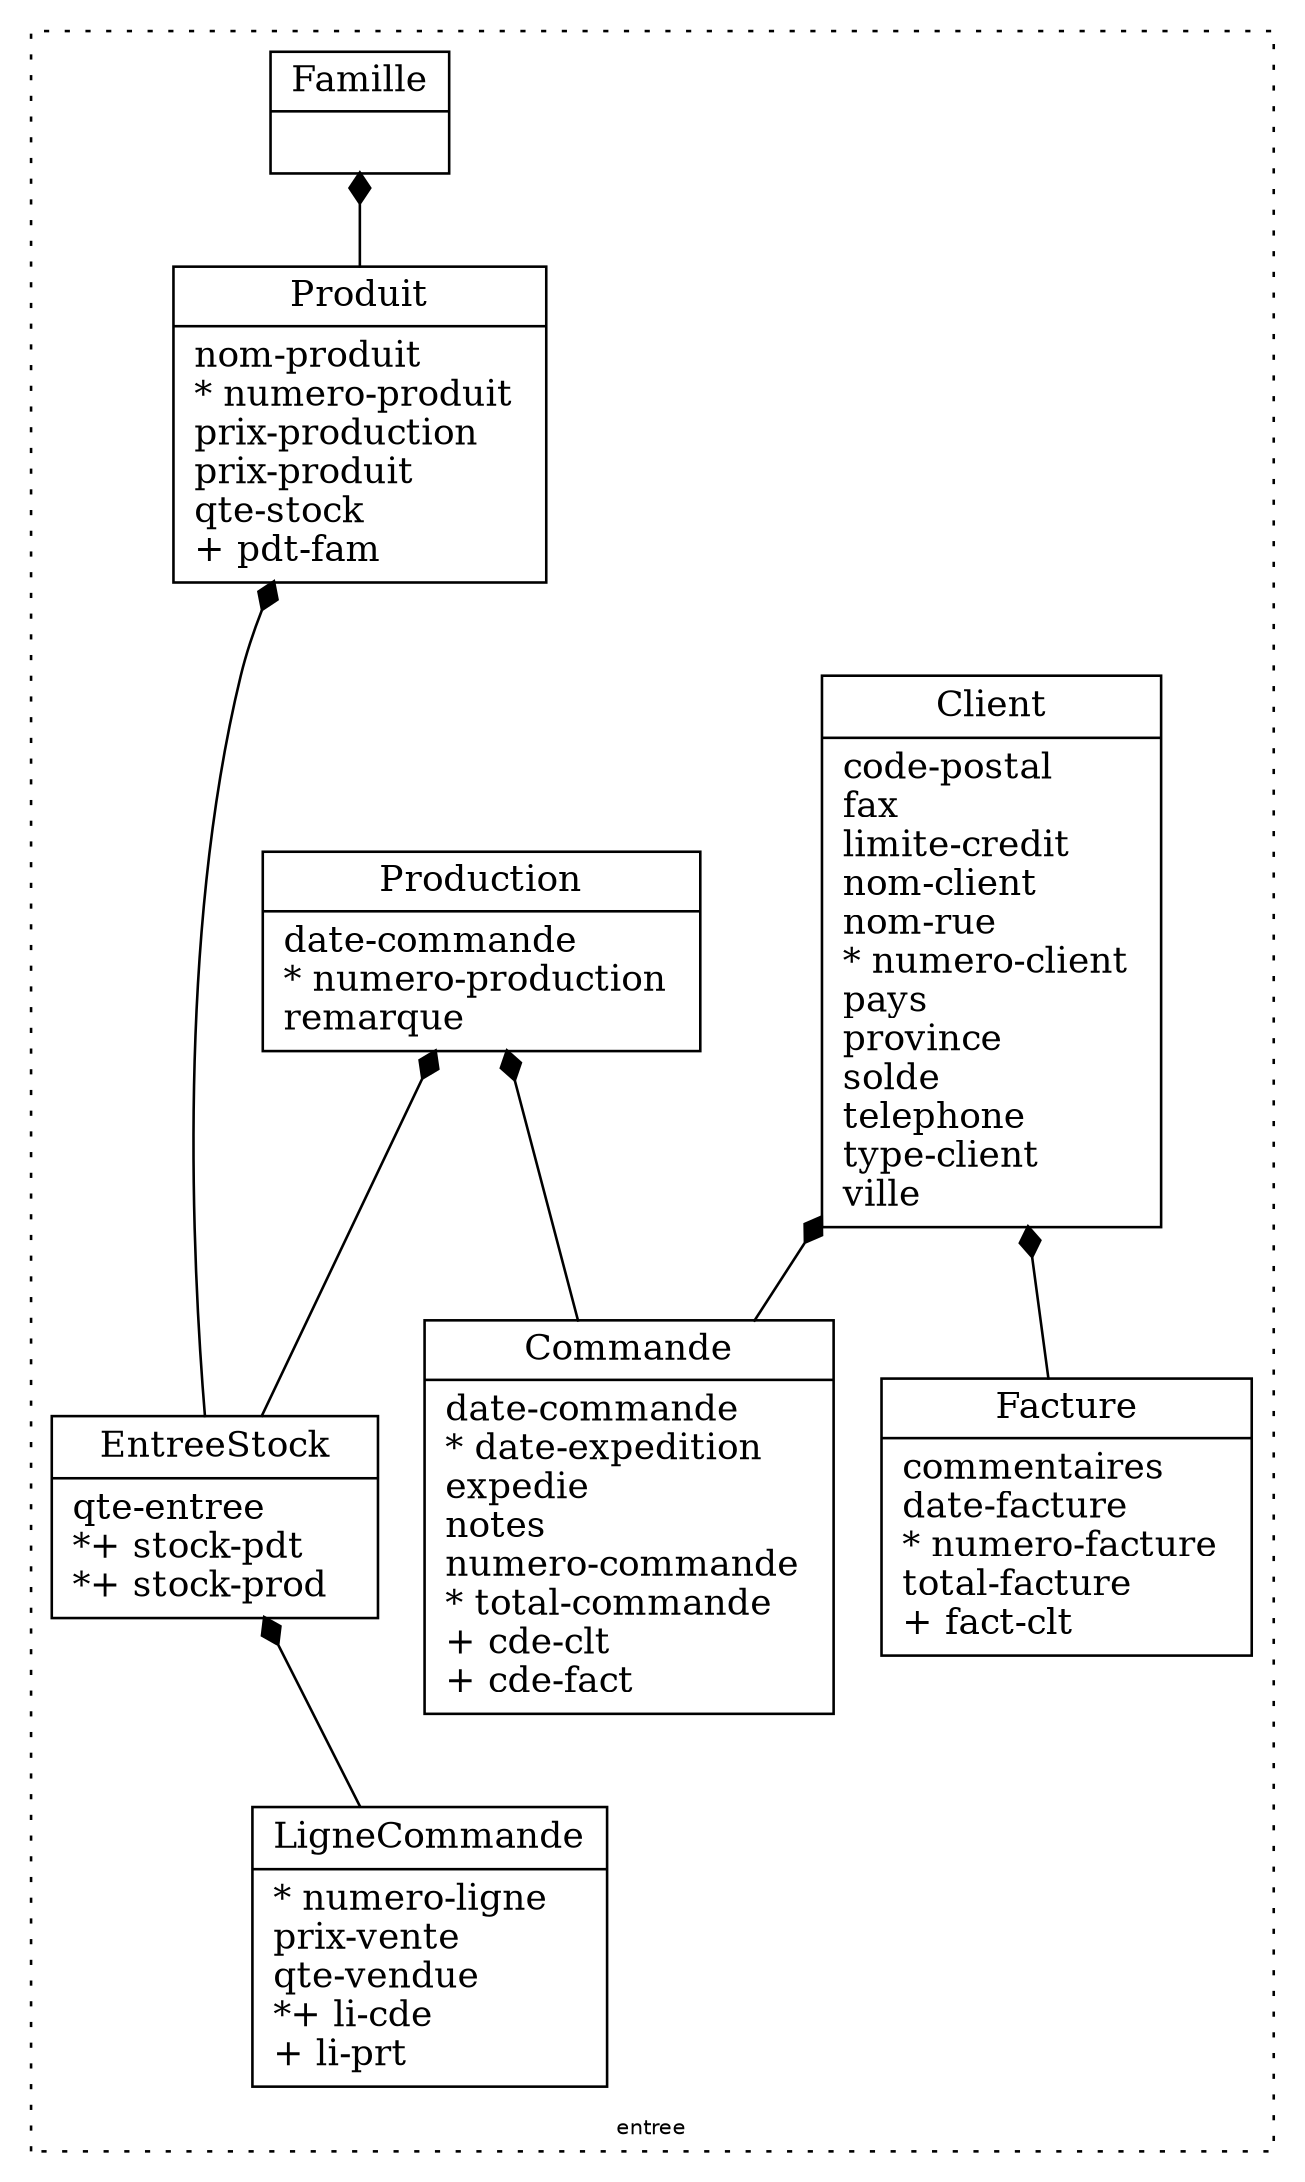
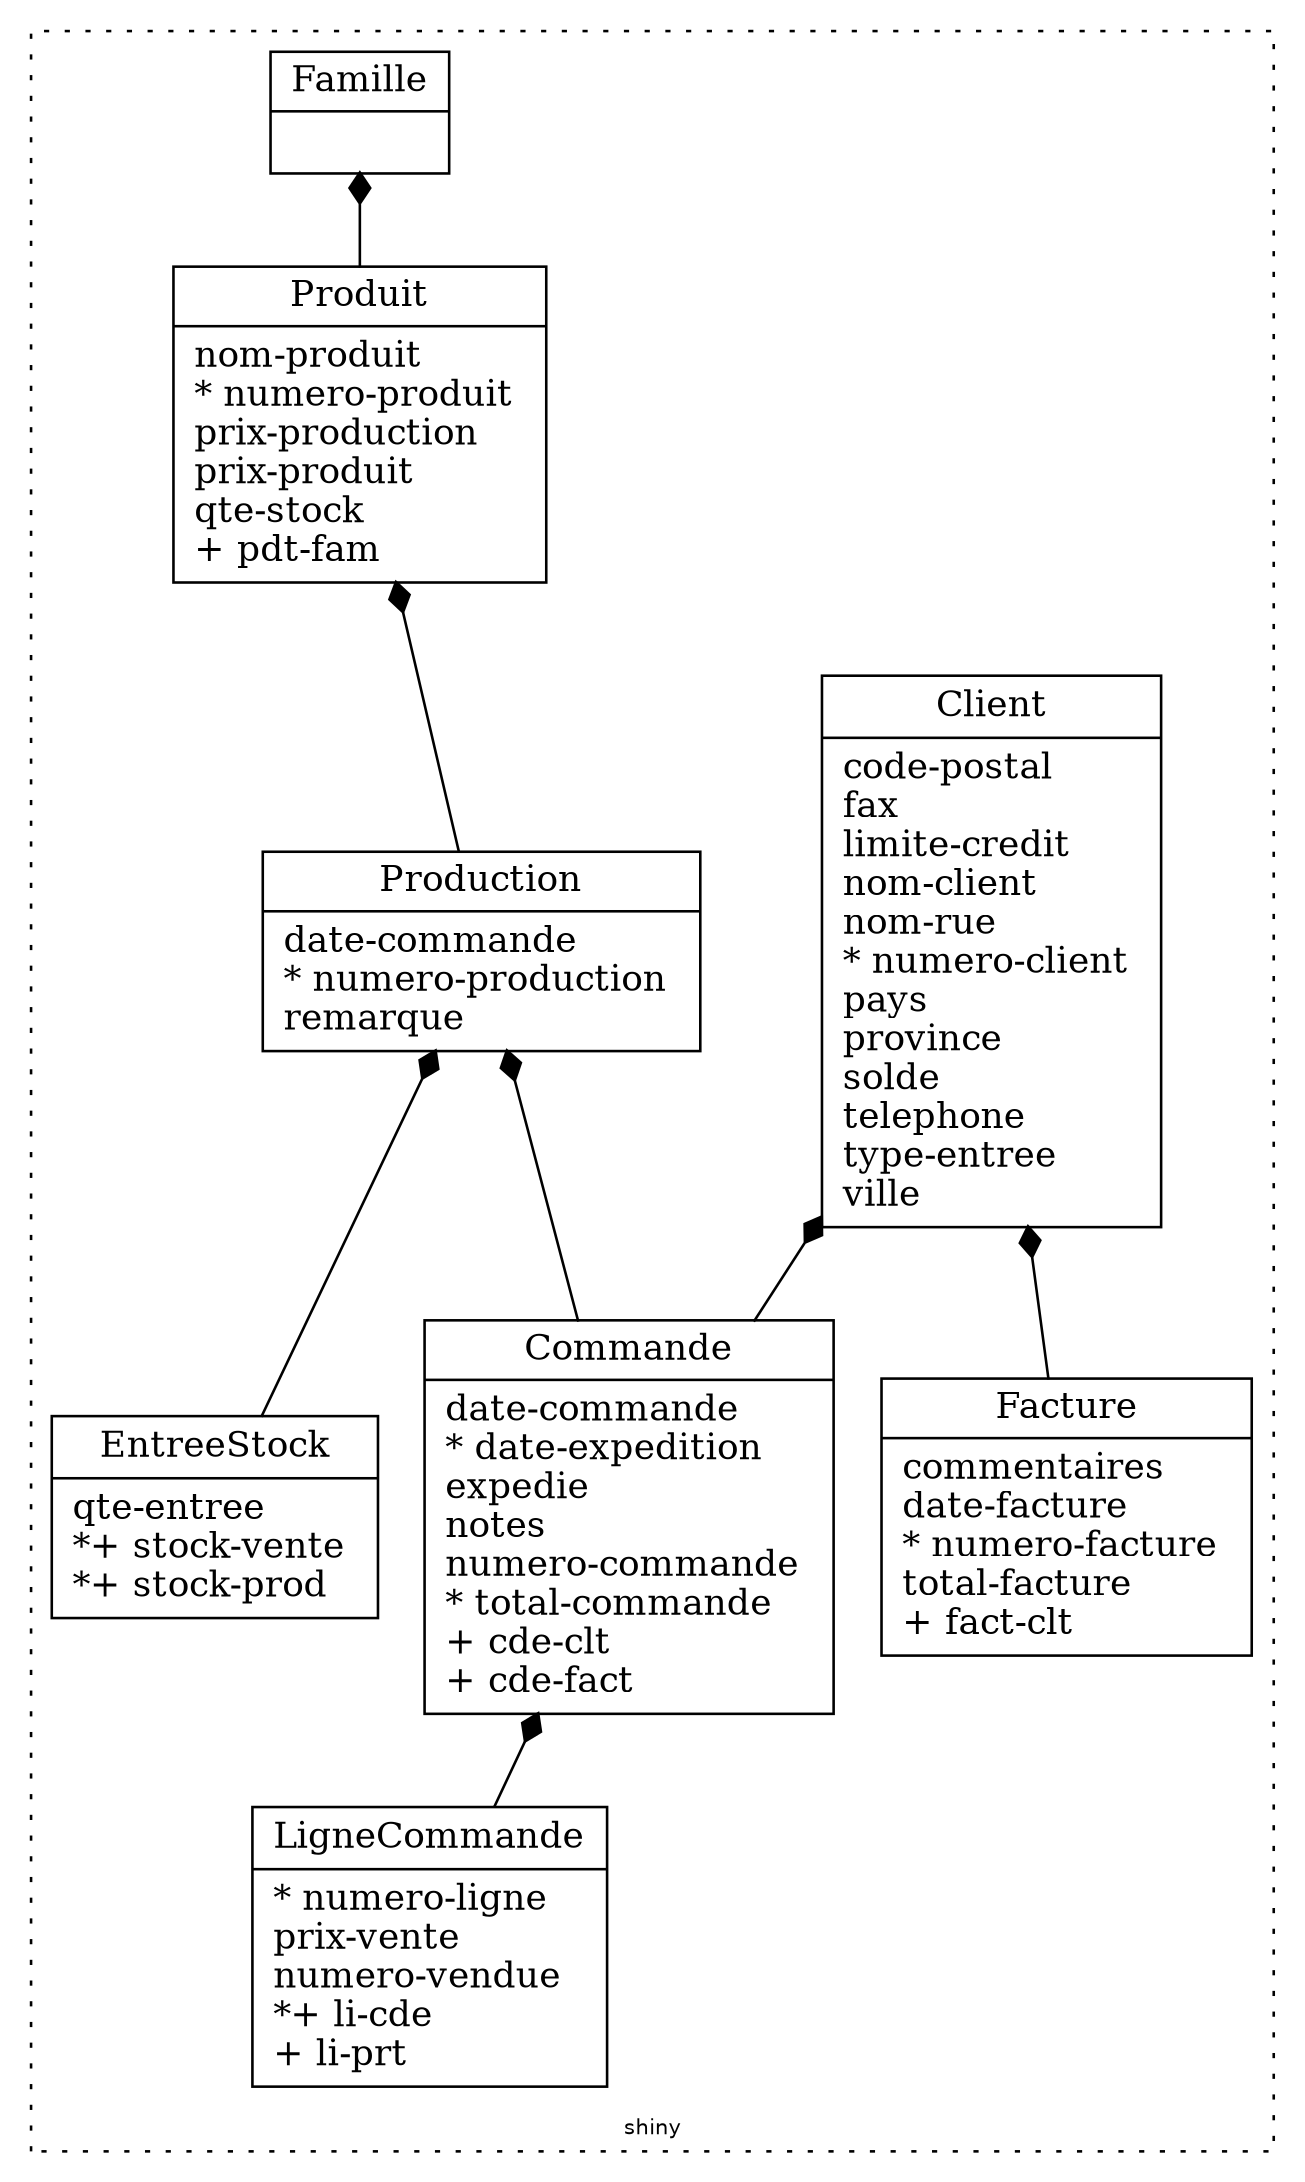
(197, 1011) -> (431, 732)
(948, 1156) -> (957, 1156)
(194, 1547) -> (215, 1547)
(320, 1726) -> (509, 1775)
(383, 1977) -> (423, 1977)
(652, 2129) -> (652, 2129)
